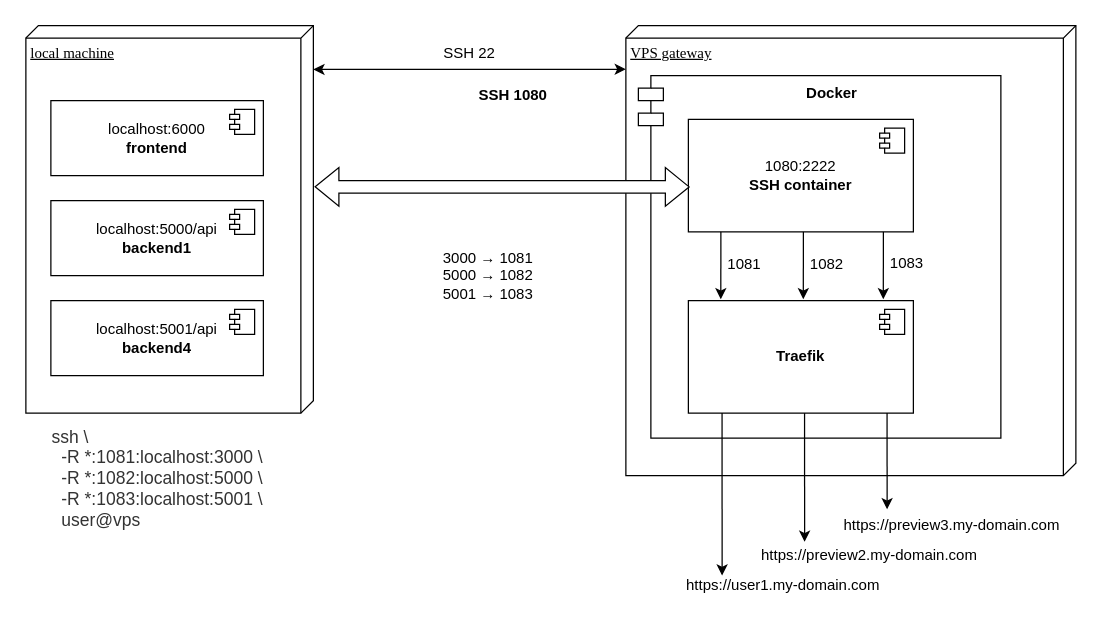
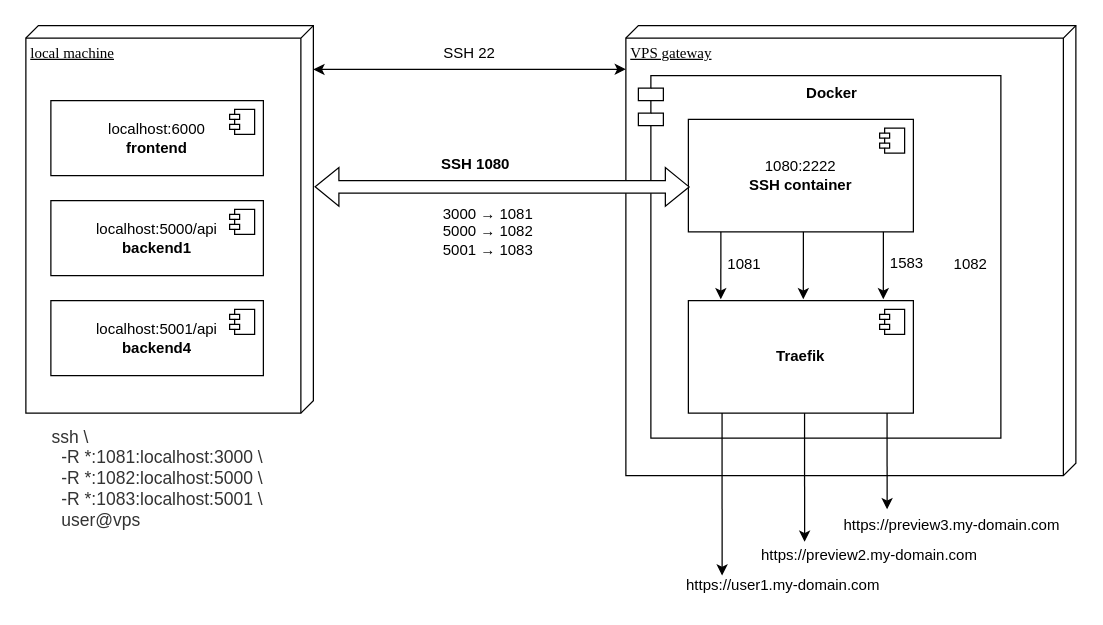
(513, 96) -> (476, 164)
(907, 263) -> (907, 263)
(827, 264) -> (971, 264)
(488, 276) -> (488, 232)
